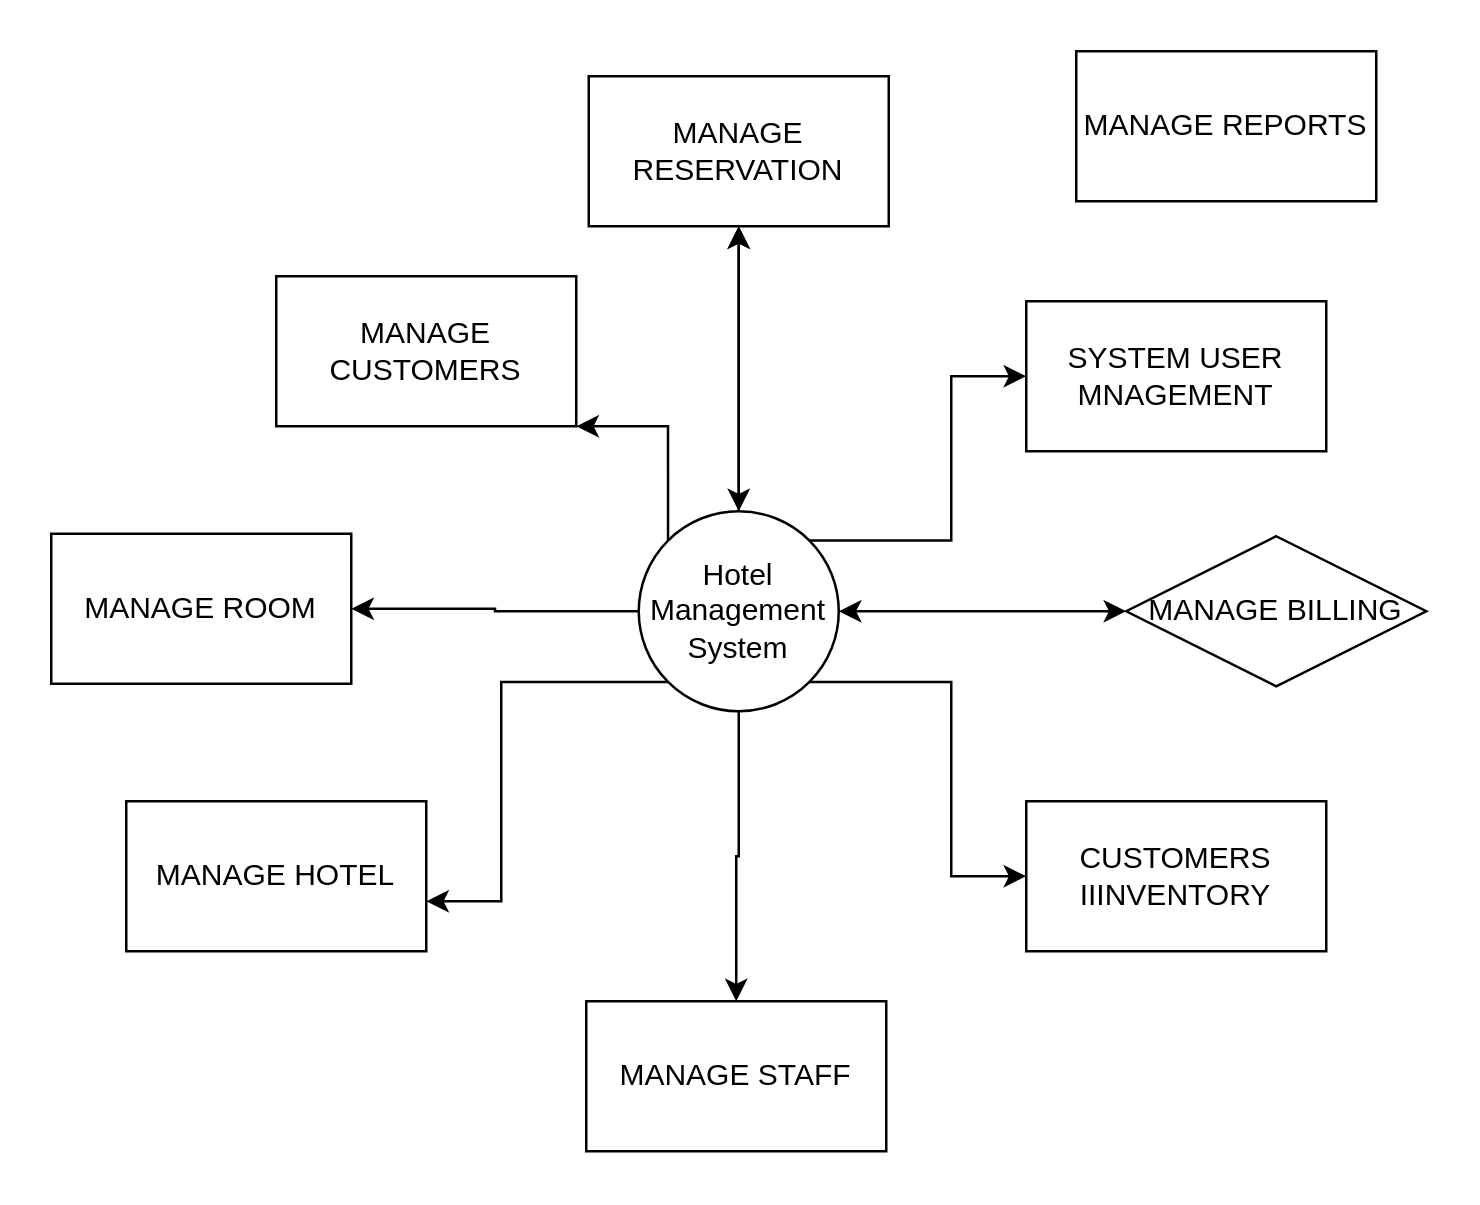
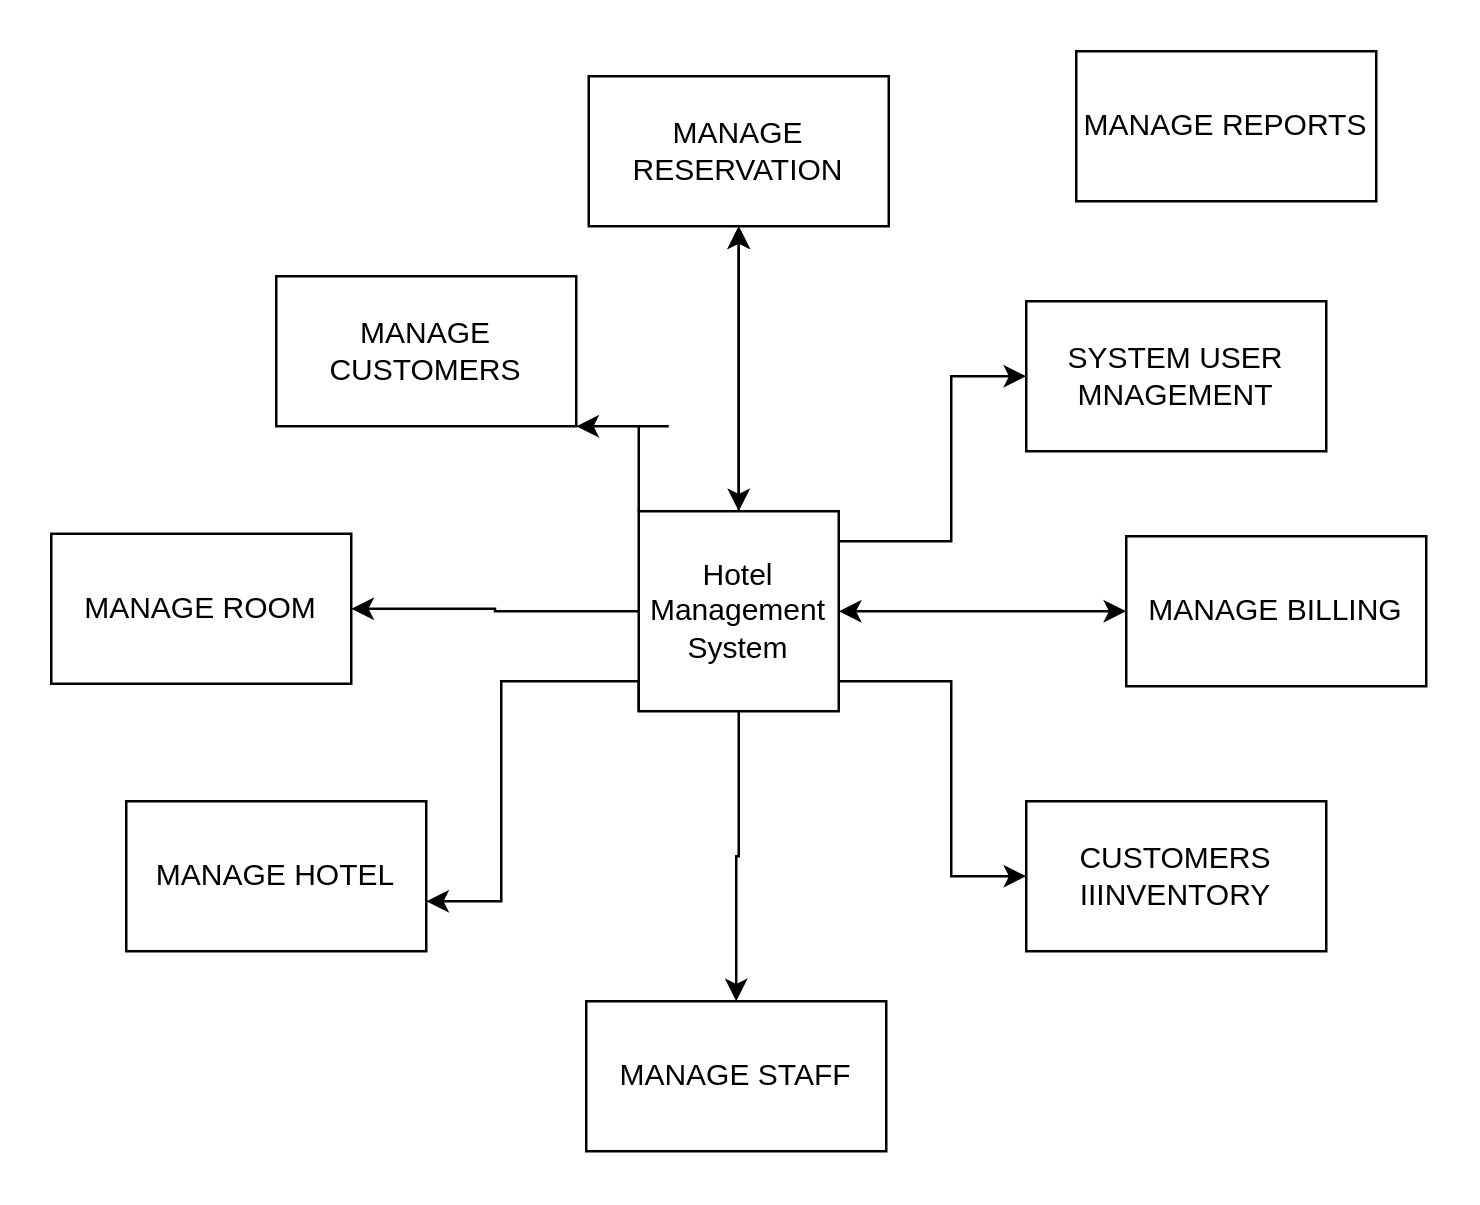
(739, 611) -> (739, 611)
(1276, 611) -> (1276, 611)
